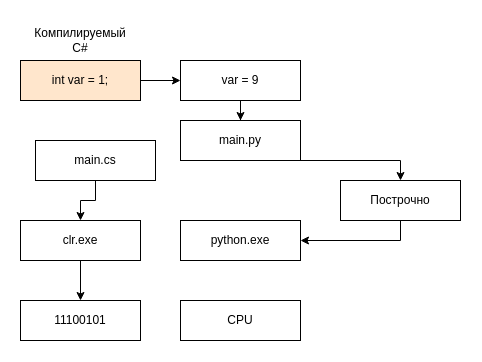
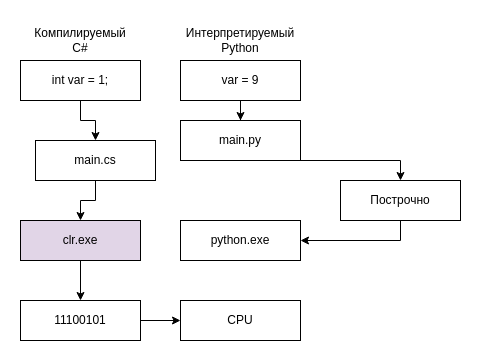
none -> (241, 41)
(81, 81) -> (81, 81)
(157, 81) -> (85, 121)
(81, 241) -> (81, 241)
none -> (157, 321)
